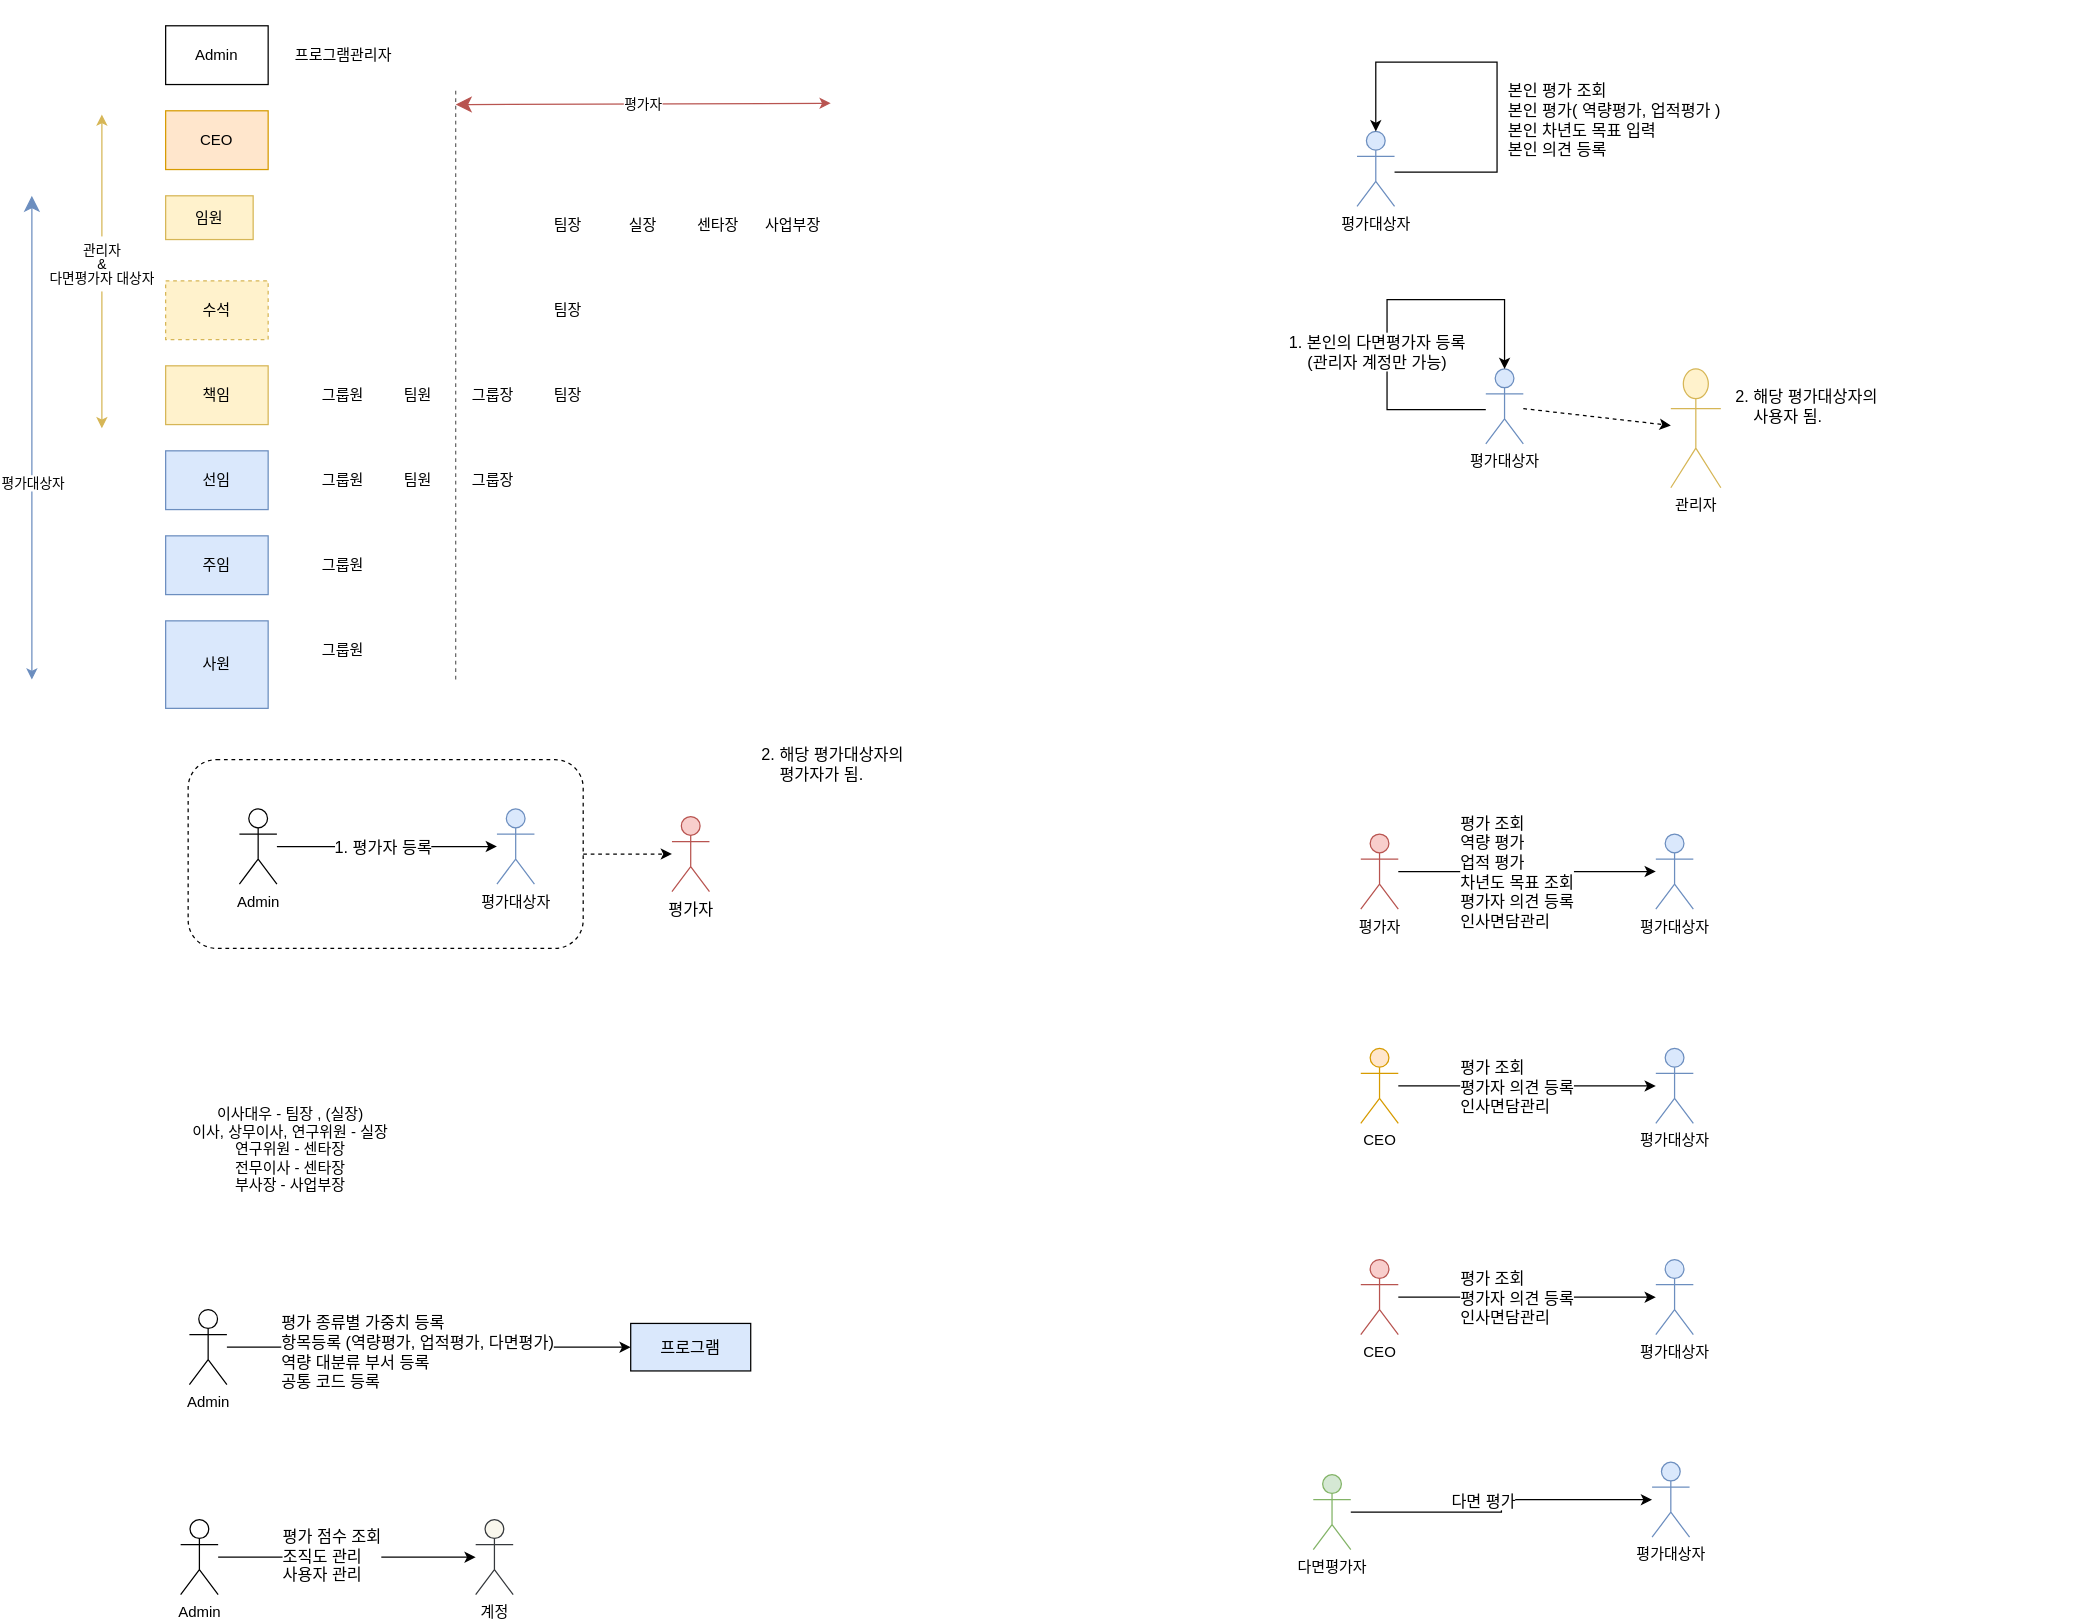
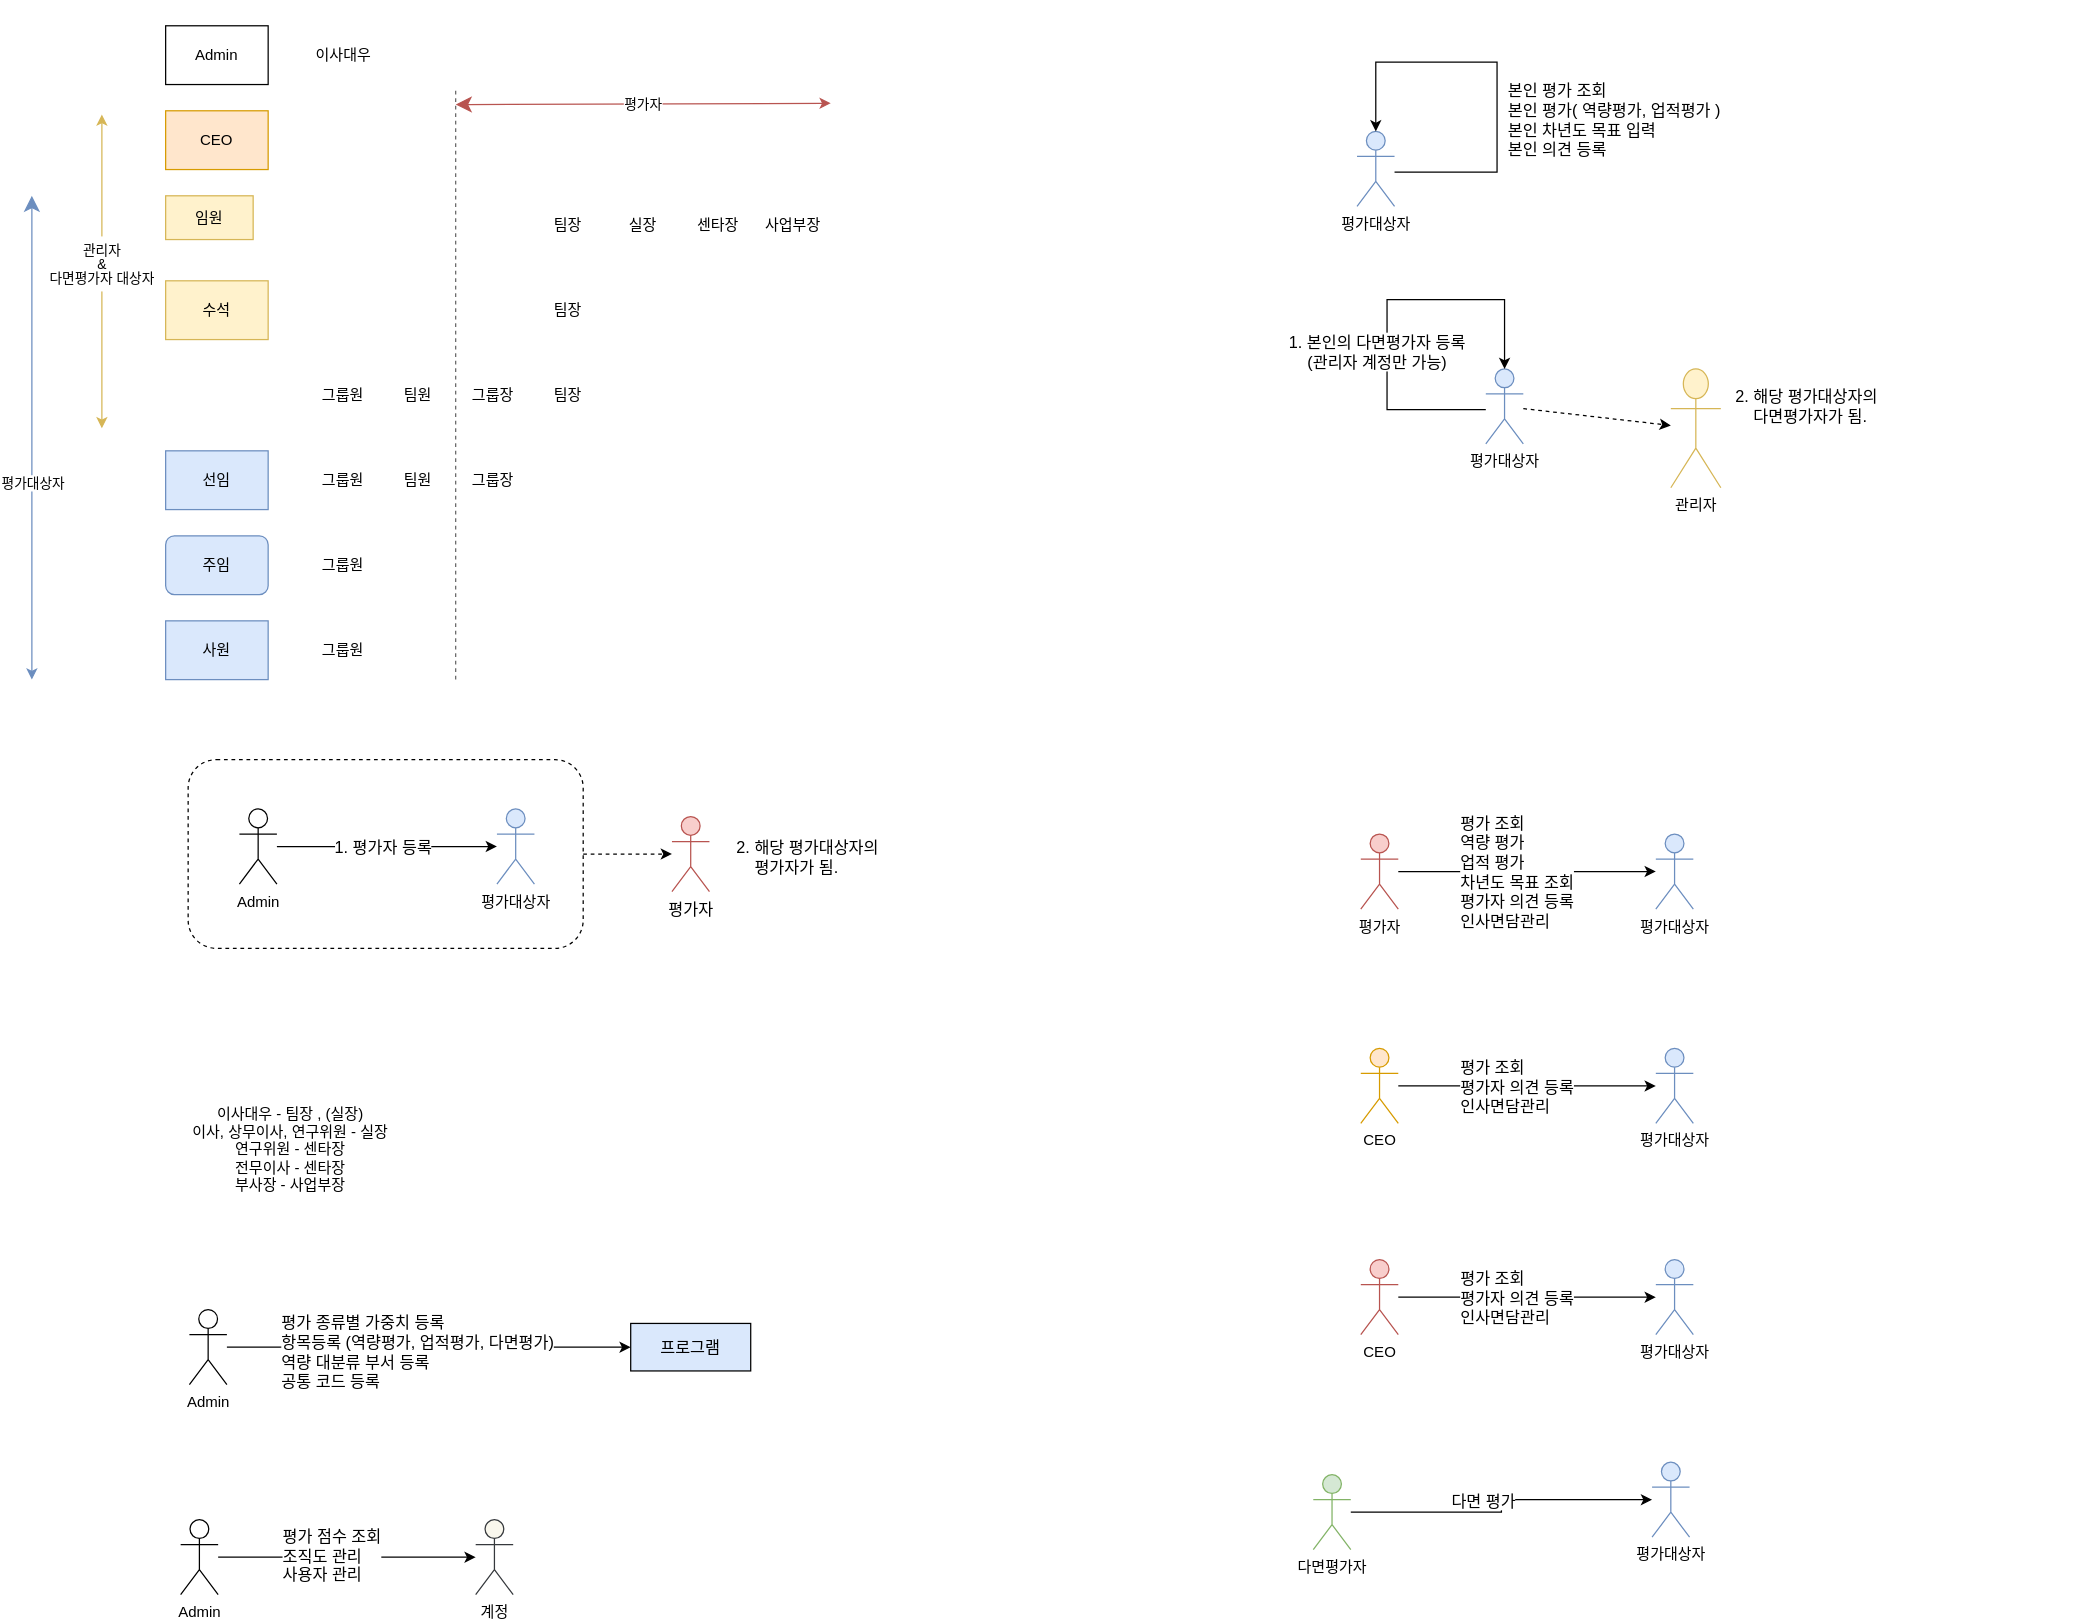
(344, 56) -> (344, 56)
(217, 310) -> (217, 310)
(217, 395) -> none
(1812, 396) -> (1812, 396)
(217, 565) -> (217, 565)
(217, 664) -> (217, 650)
(926, 763) -> (901, 857)
